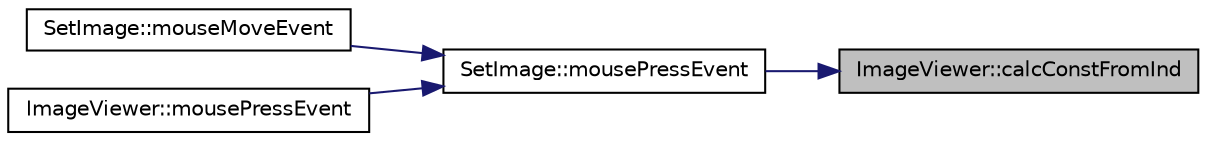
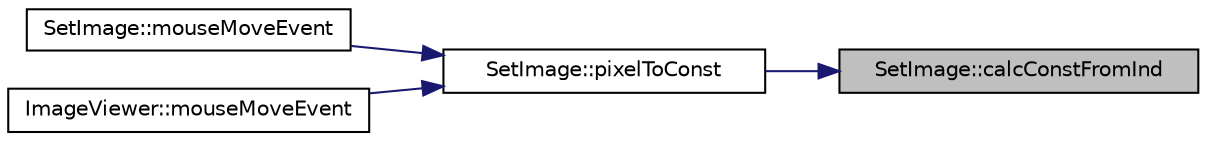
(604, 71) -> (604, 71)
(1019, 71) -> (1019, 71)
(189, 110) -> (189, 110)
